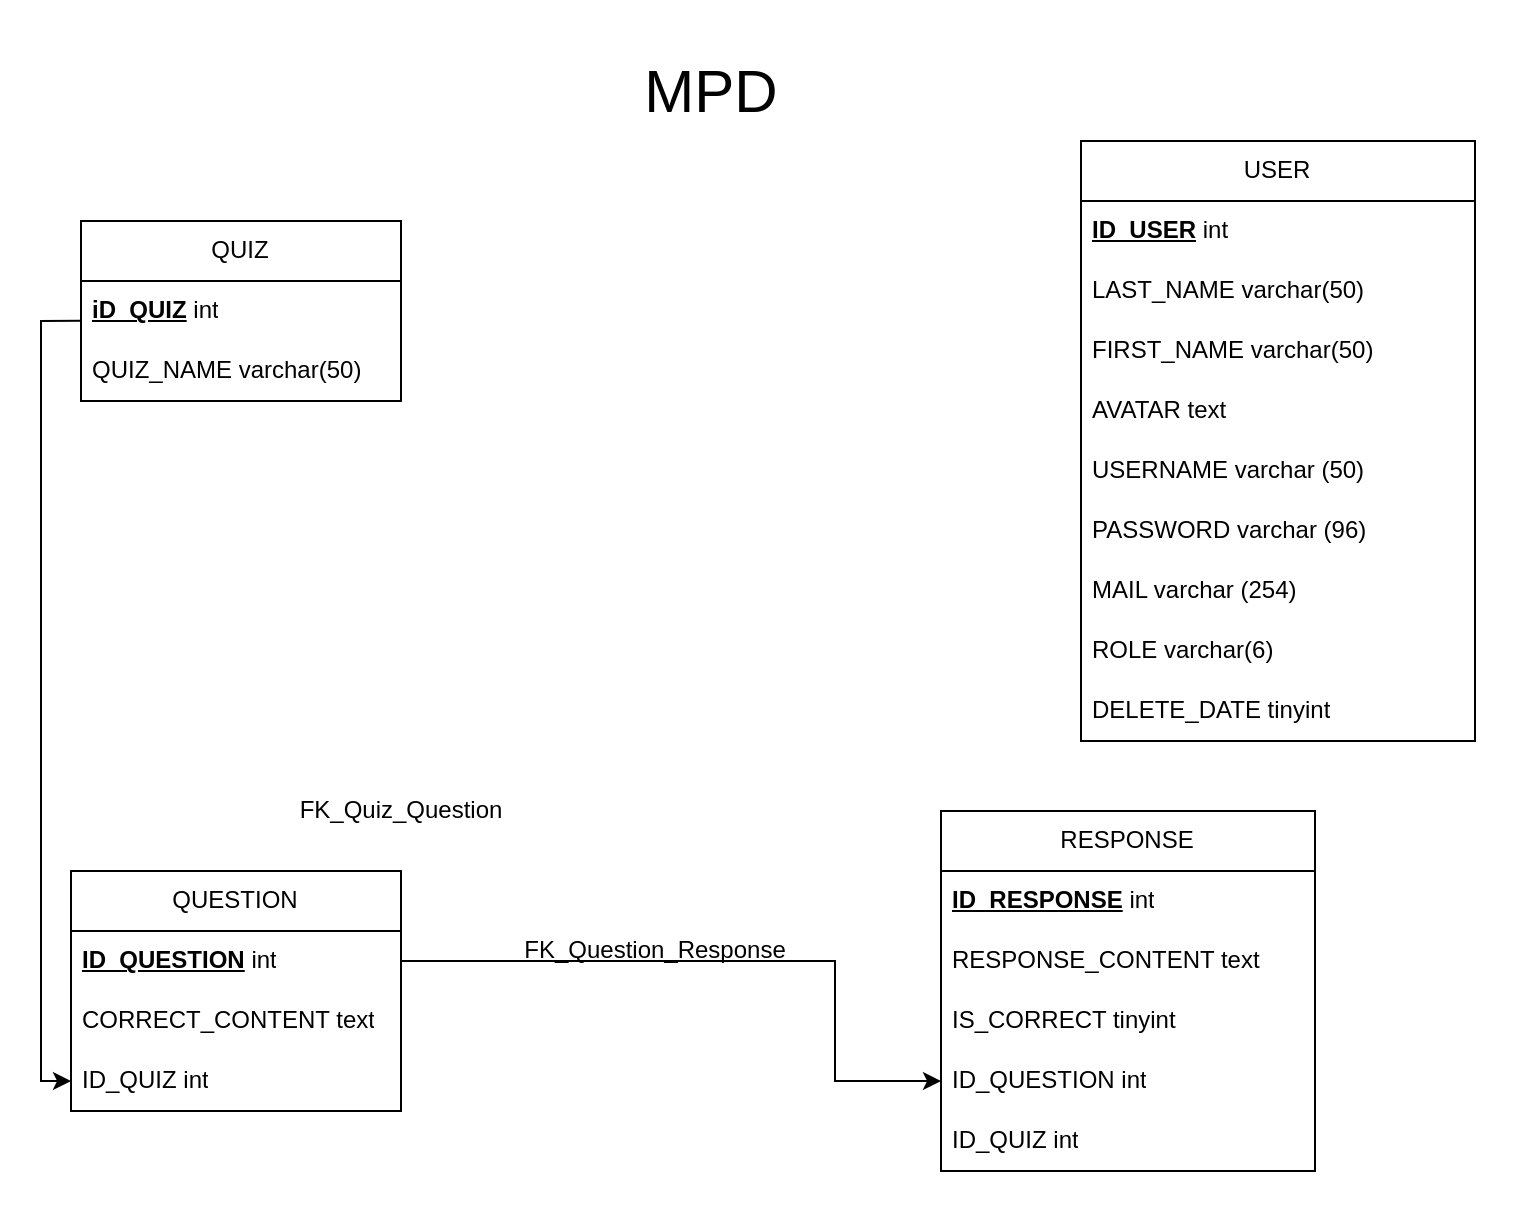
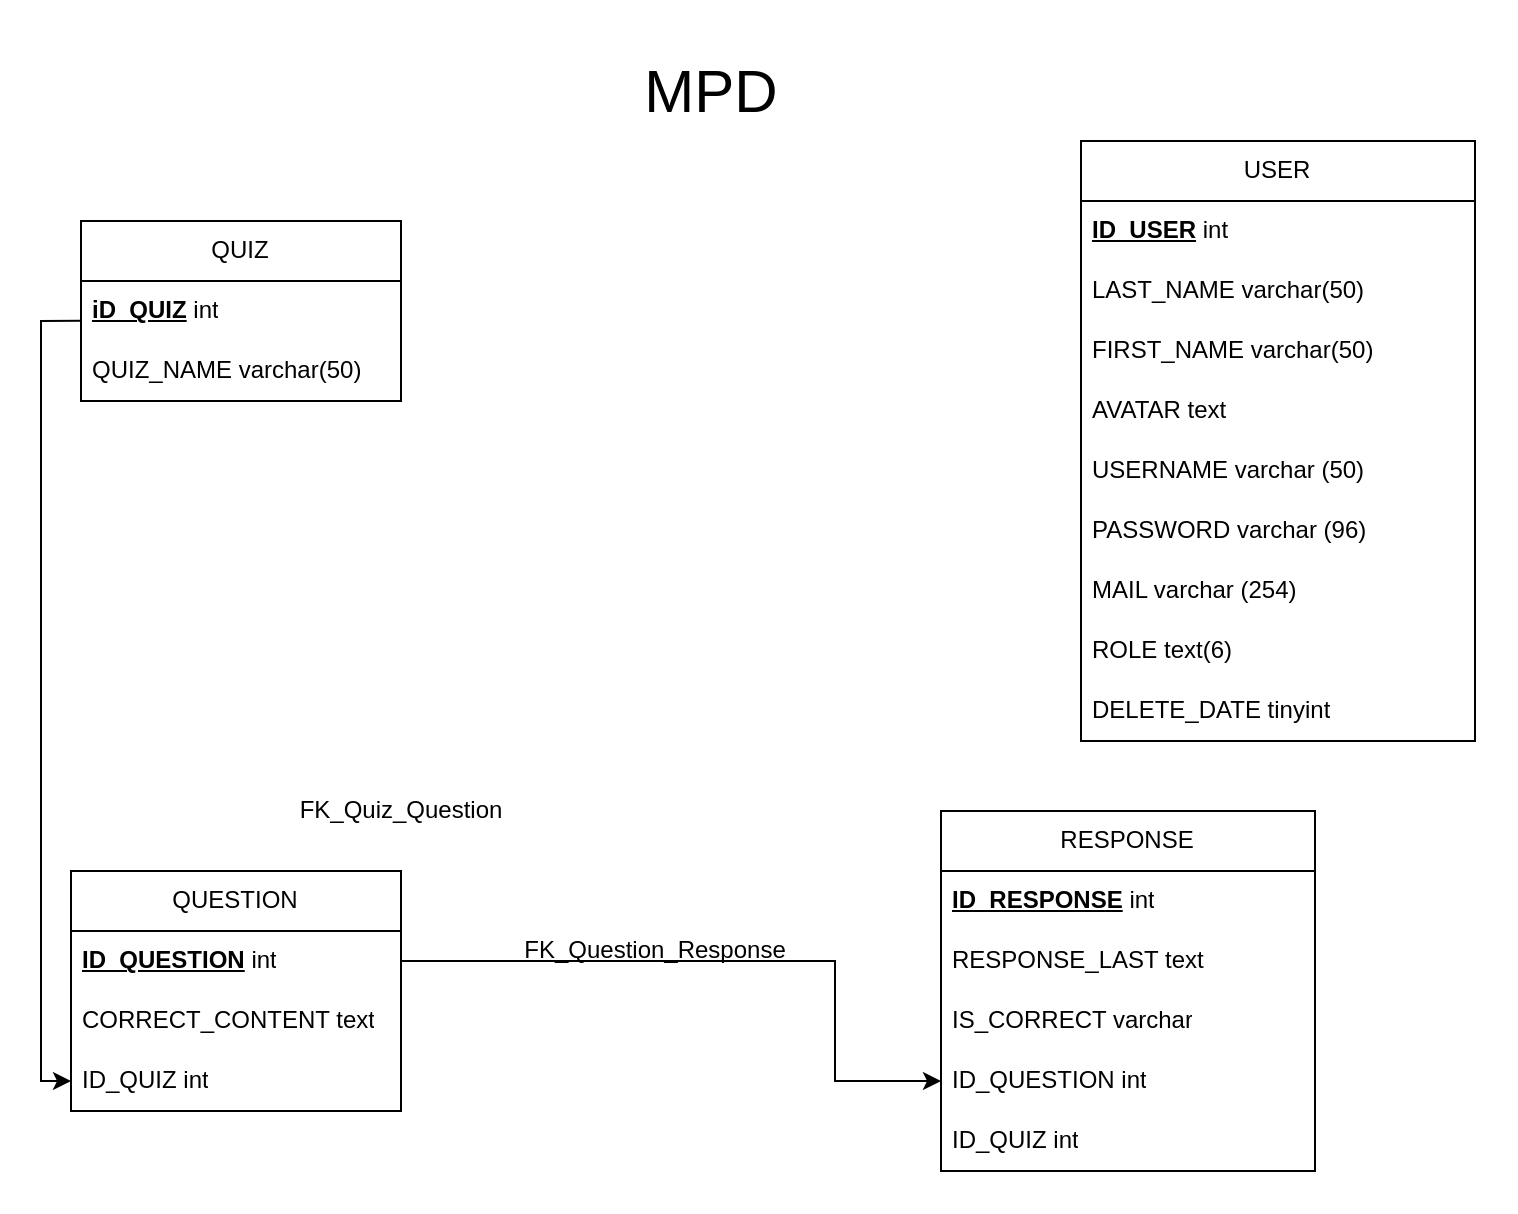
(1191, 651) -> (1171, 651)
(1091, 961) -> (1071, 961)
(1065, 1021) -> (1071, 1021)
